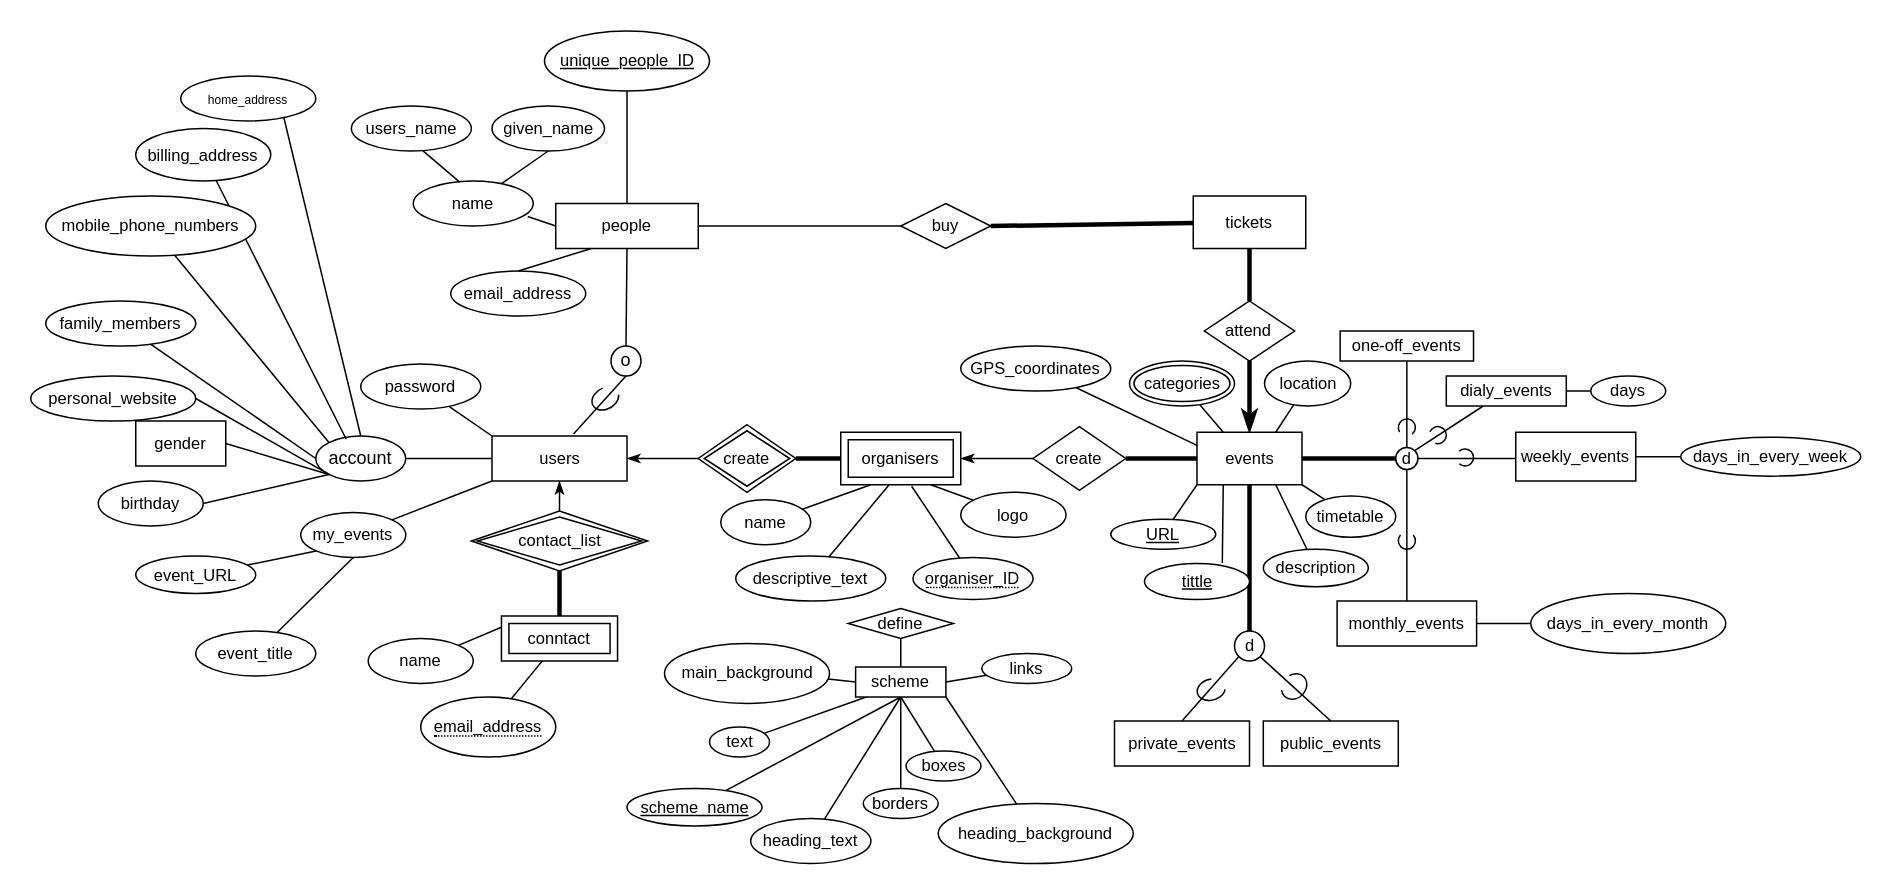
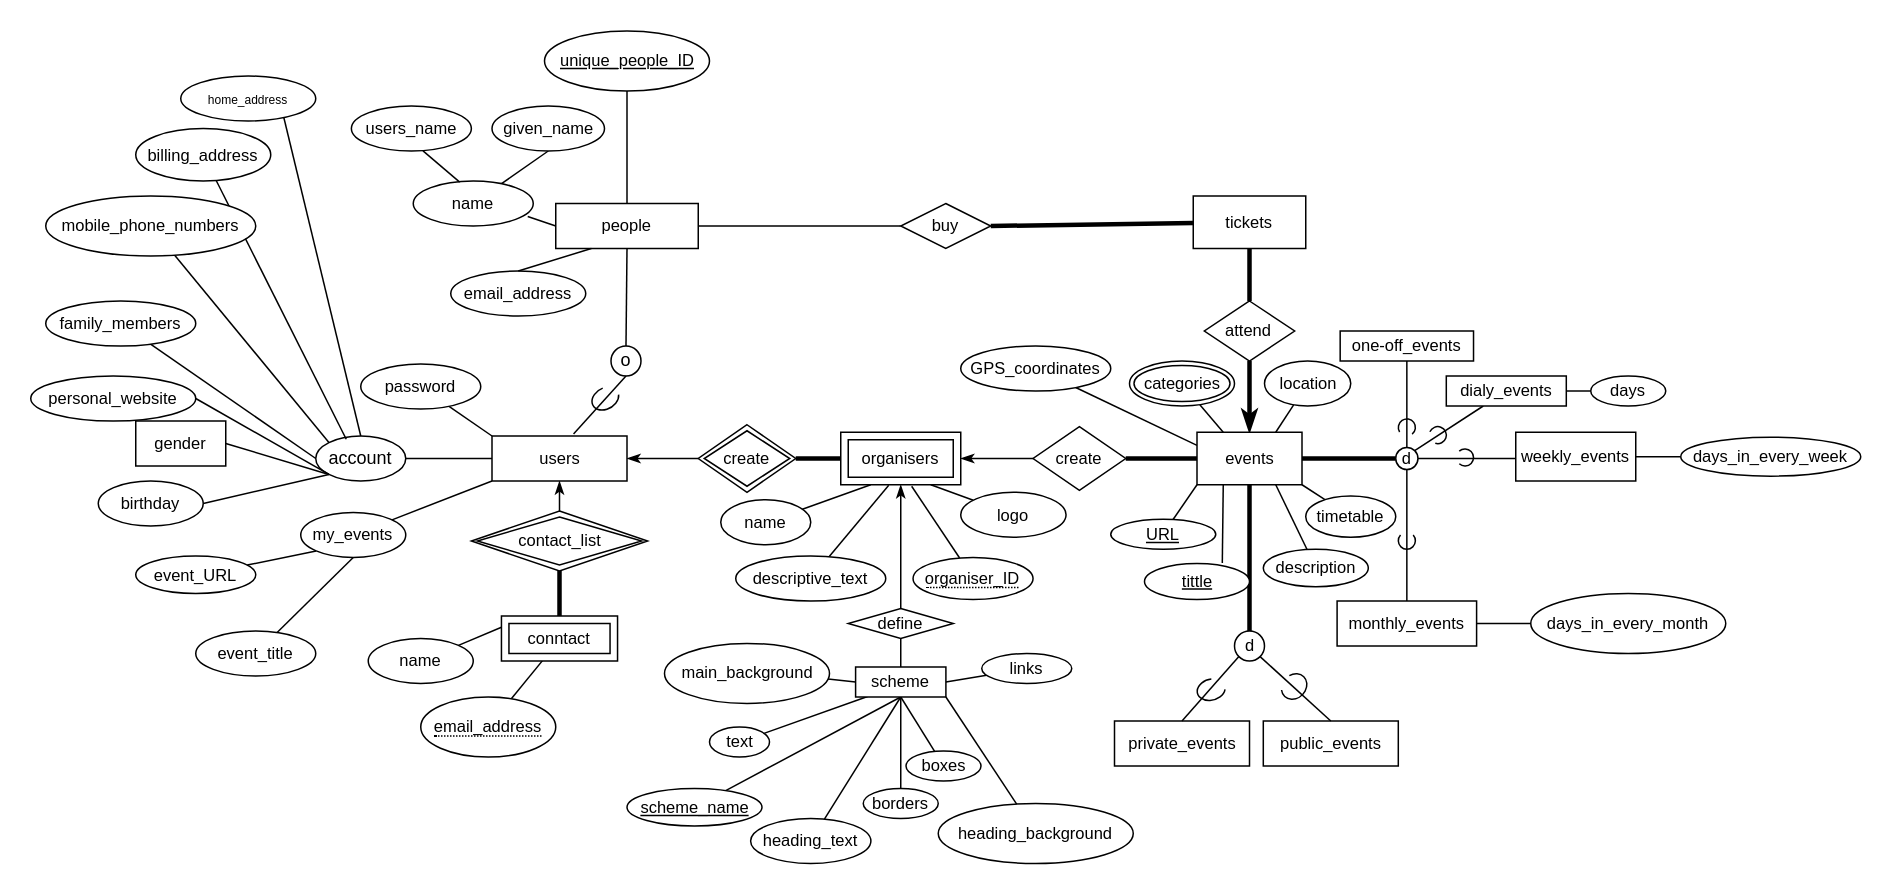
none -> (901, 551)
